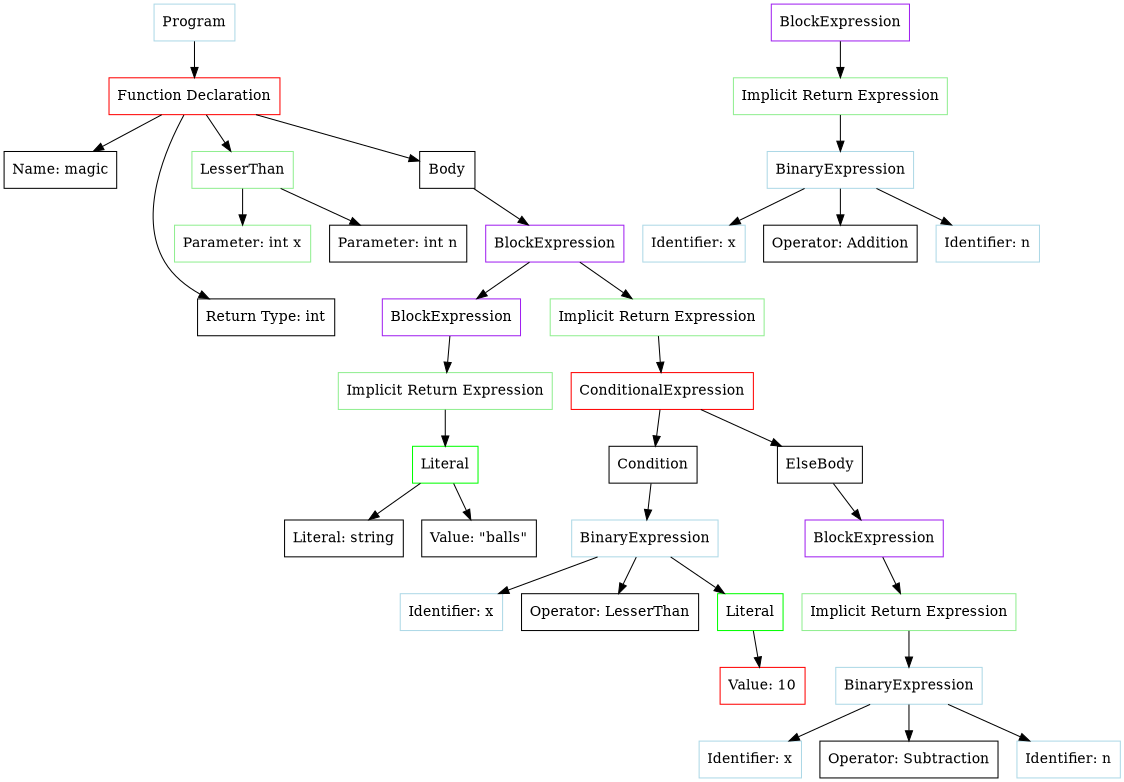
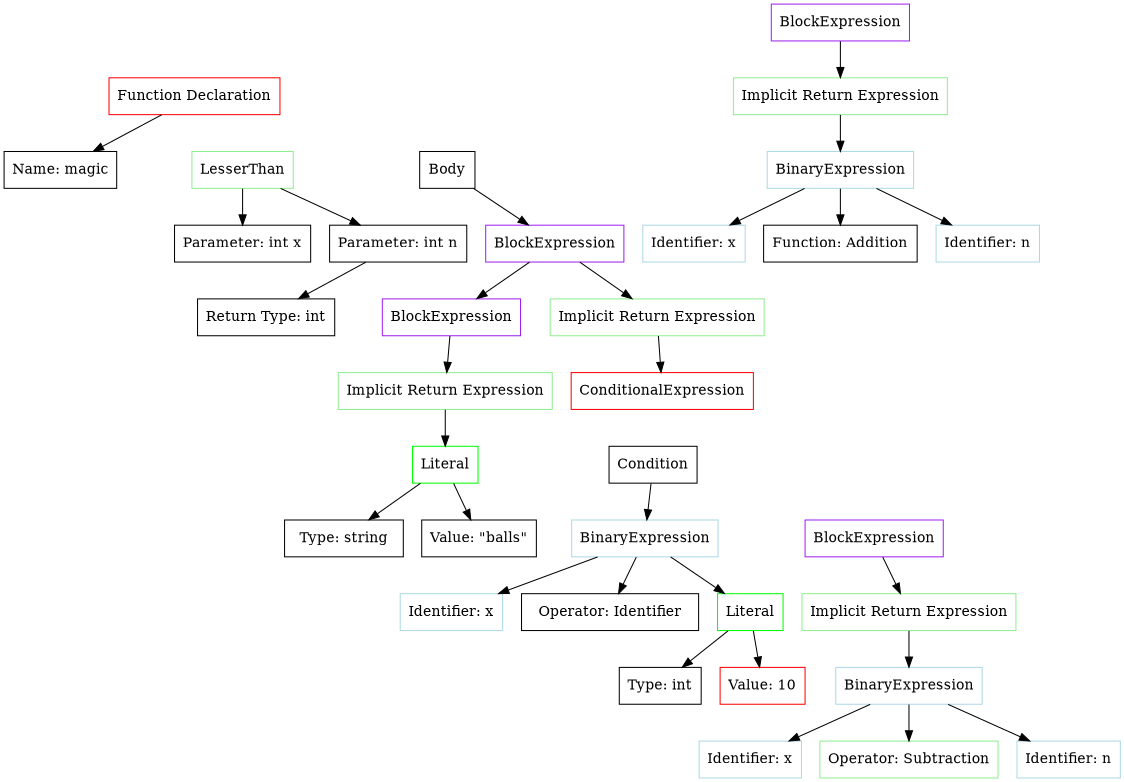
(194, 23) -> none
(216, 129) -> none
(333, 136) -> none
(154, 211) -> (337, 278)
(243, 244) -> (243, 244)
(840, 244) -> (840, 244)
(658, 423) -> none
(820, 465) -> none
(344, 538) -> (344, 538)
(610, 612) -> (610, 612)
none -> (660, 686)
(909, 760) -> (909, 760)
